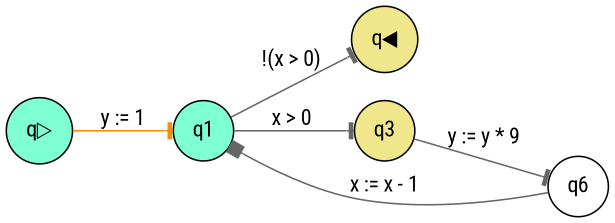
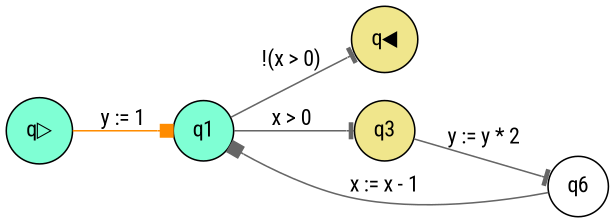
(119, 131) -> (115, 131)
(484, 138) -> (484, 138)
